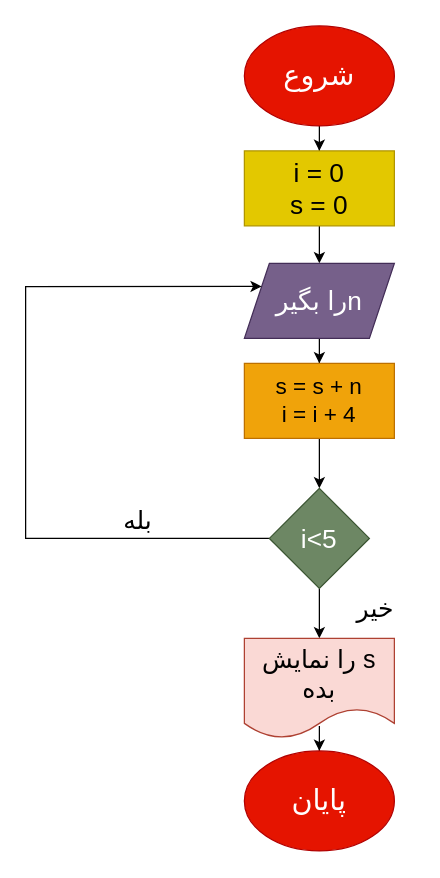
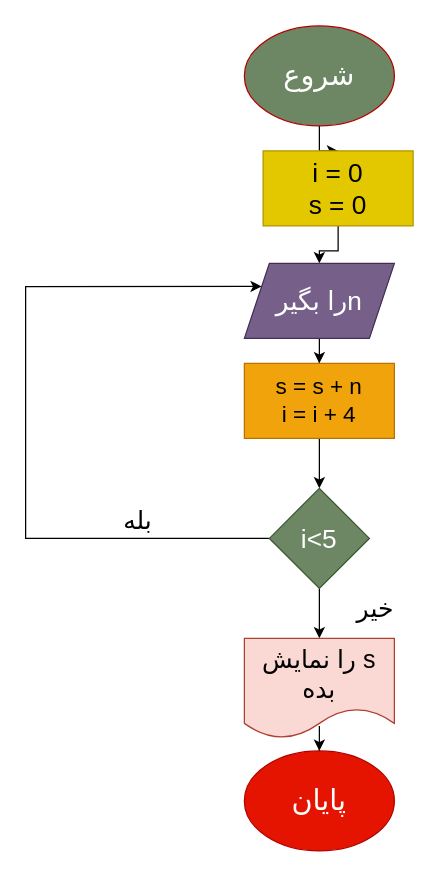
(319, 76) -> (319, 76)
(319, 188) -> (338, 188)
